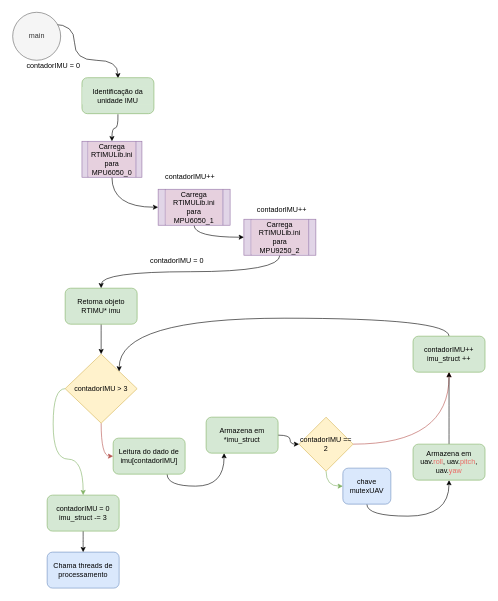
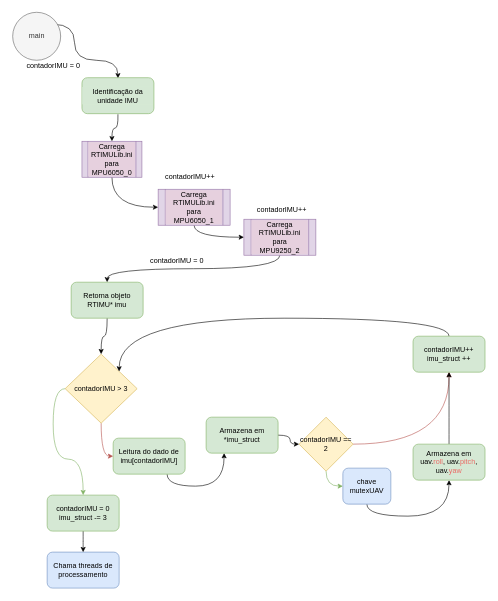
(101, 306) -> (107, 300)
